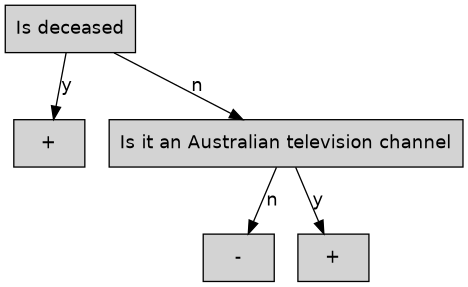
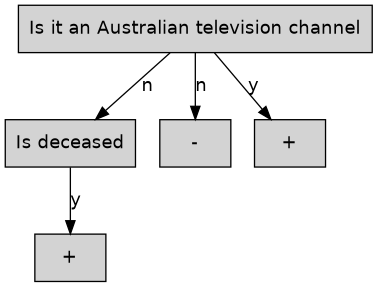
(172, 83) -> (138, 82)
